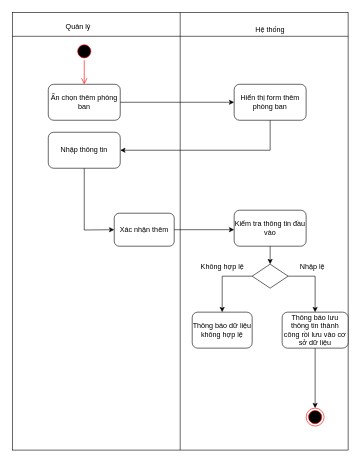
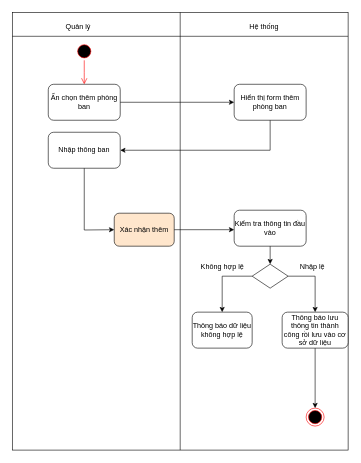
(270, 30) -> (264, 27)
(84, 150) -> (84, 150)
(144, 230) -> (144, 230)
